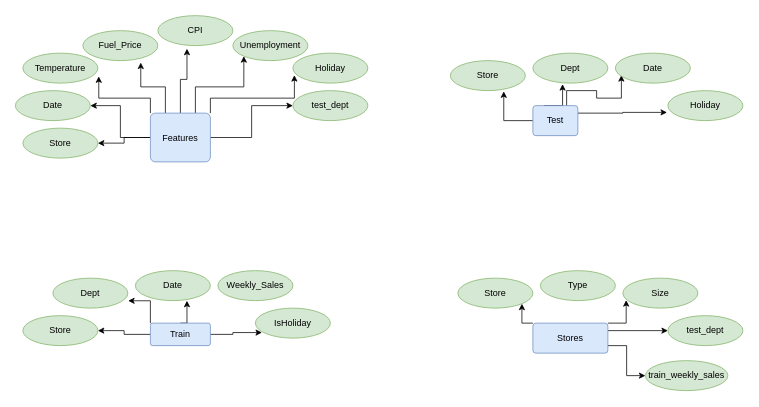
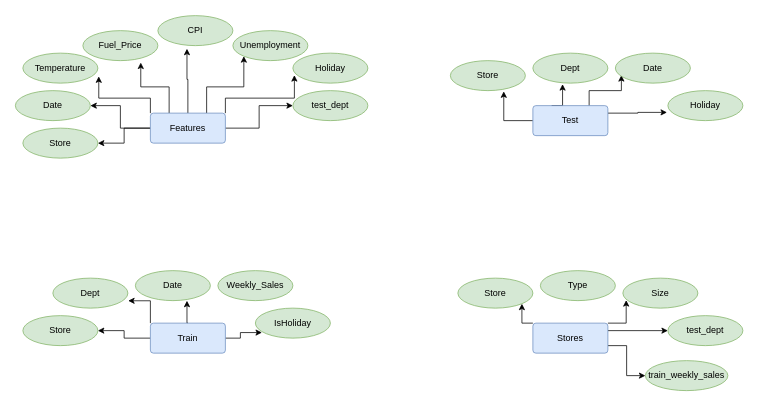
(555, 120) -> (570, 120)
(180, 137) -> (188, 128)
(180, 334) -> (188, 338)
